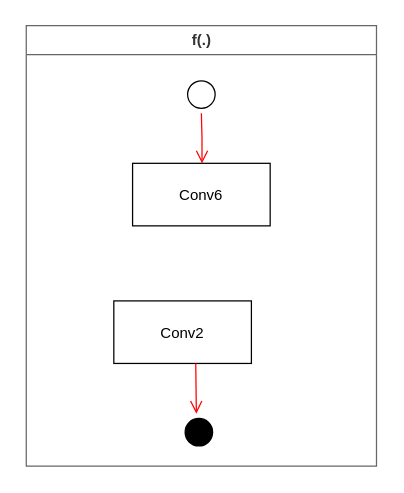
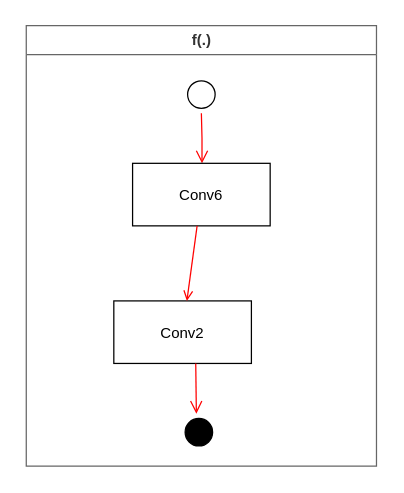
none -> (192, 262)
